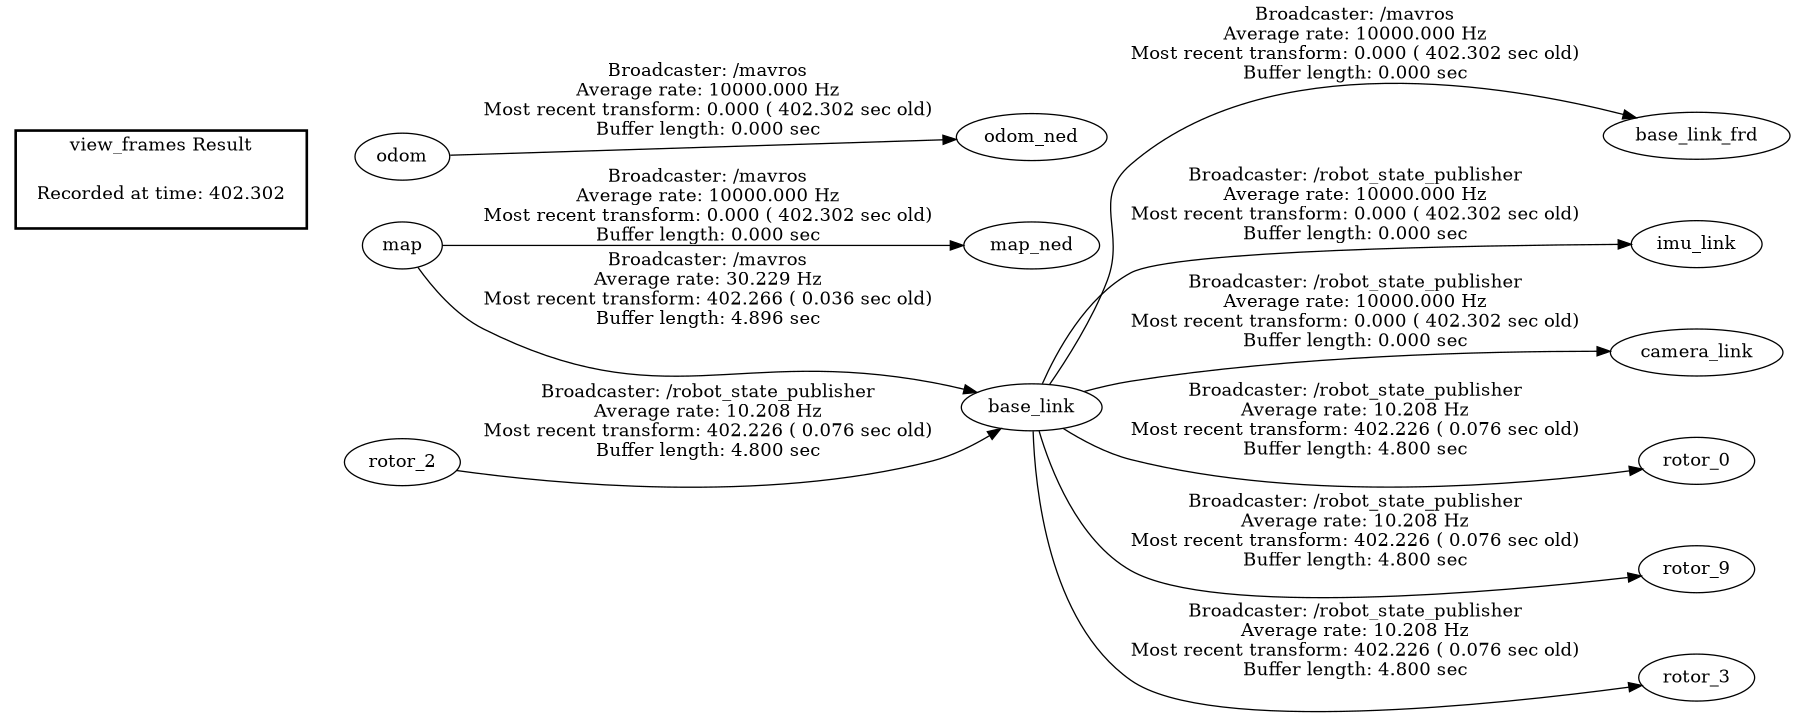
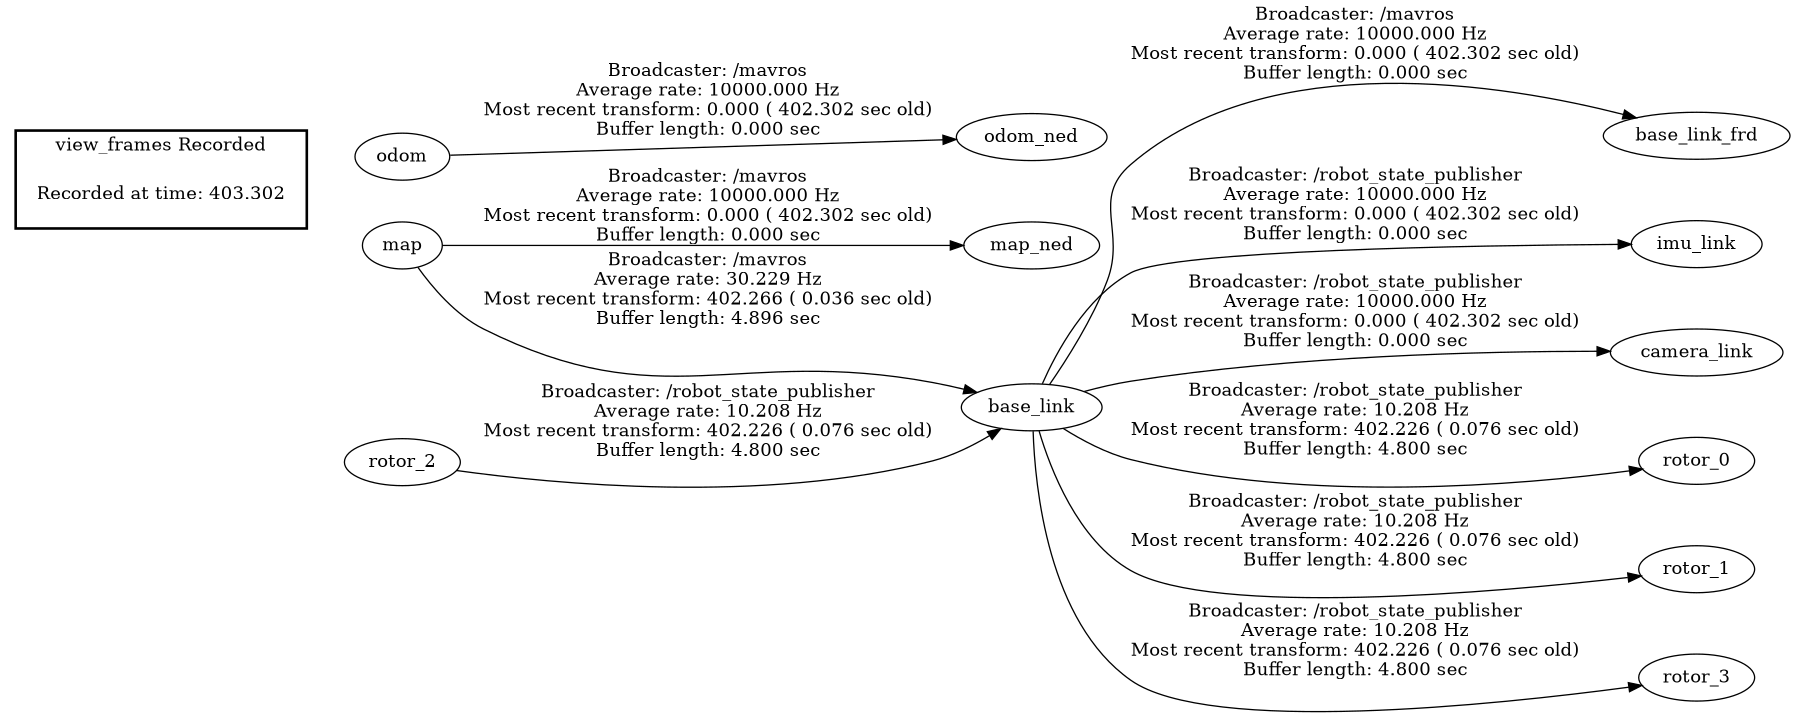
(161, 146) -> (161, 146)
(161, 195) -> (161, 195)
(1697, 569) -> (1697, 569)
